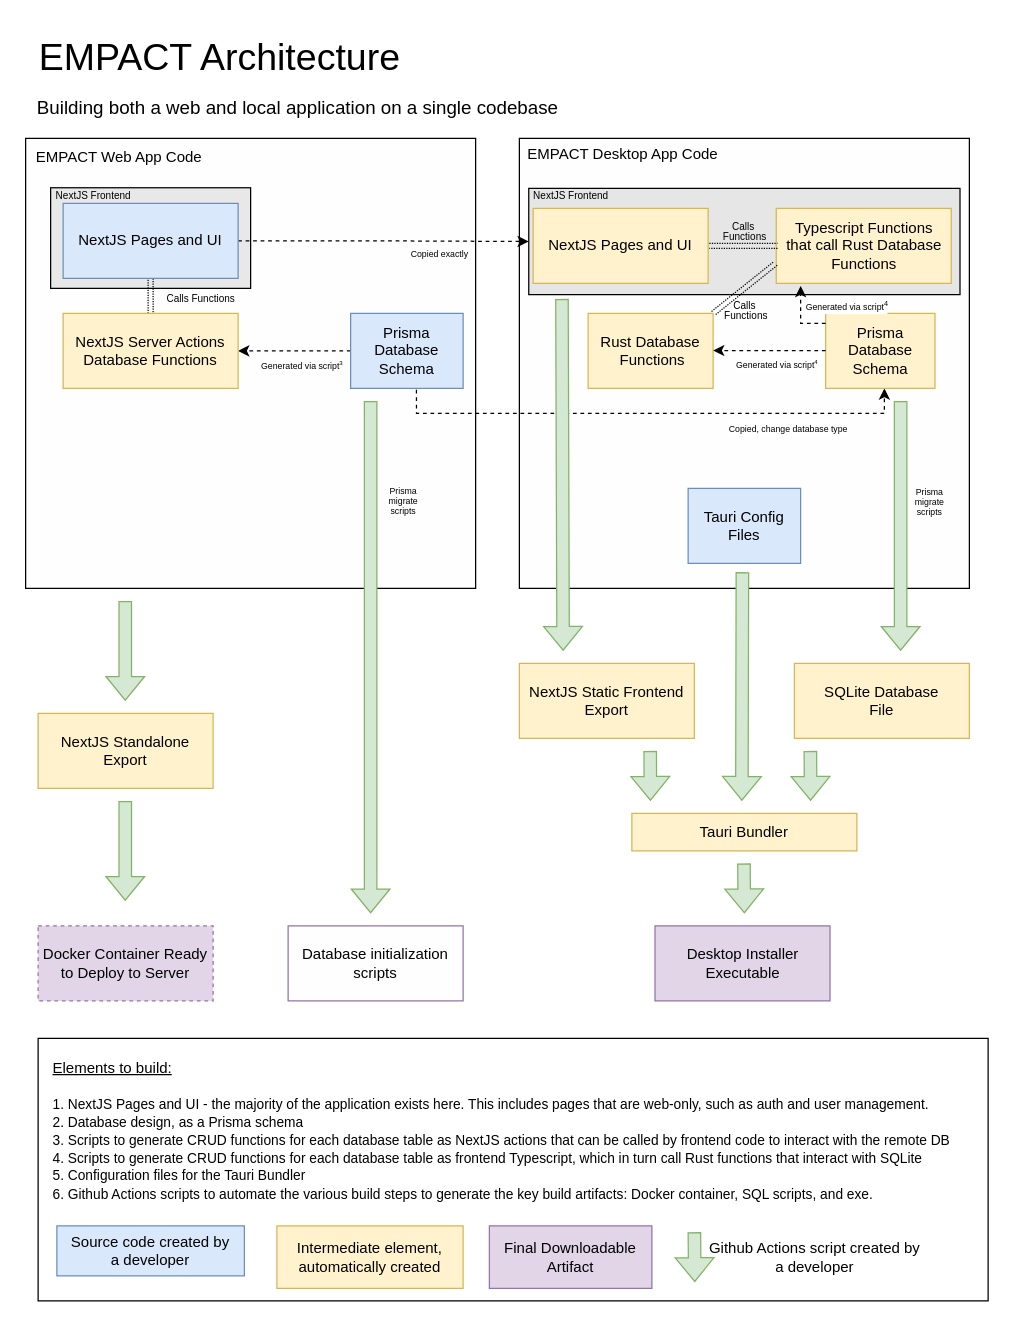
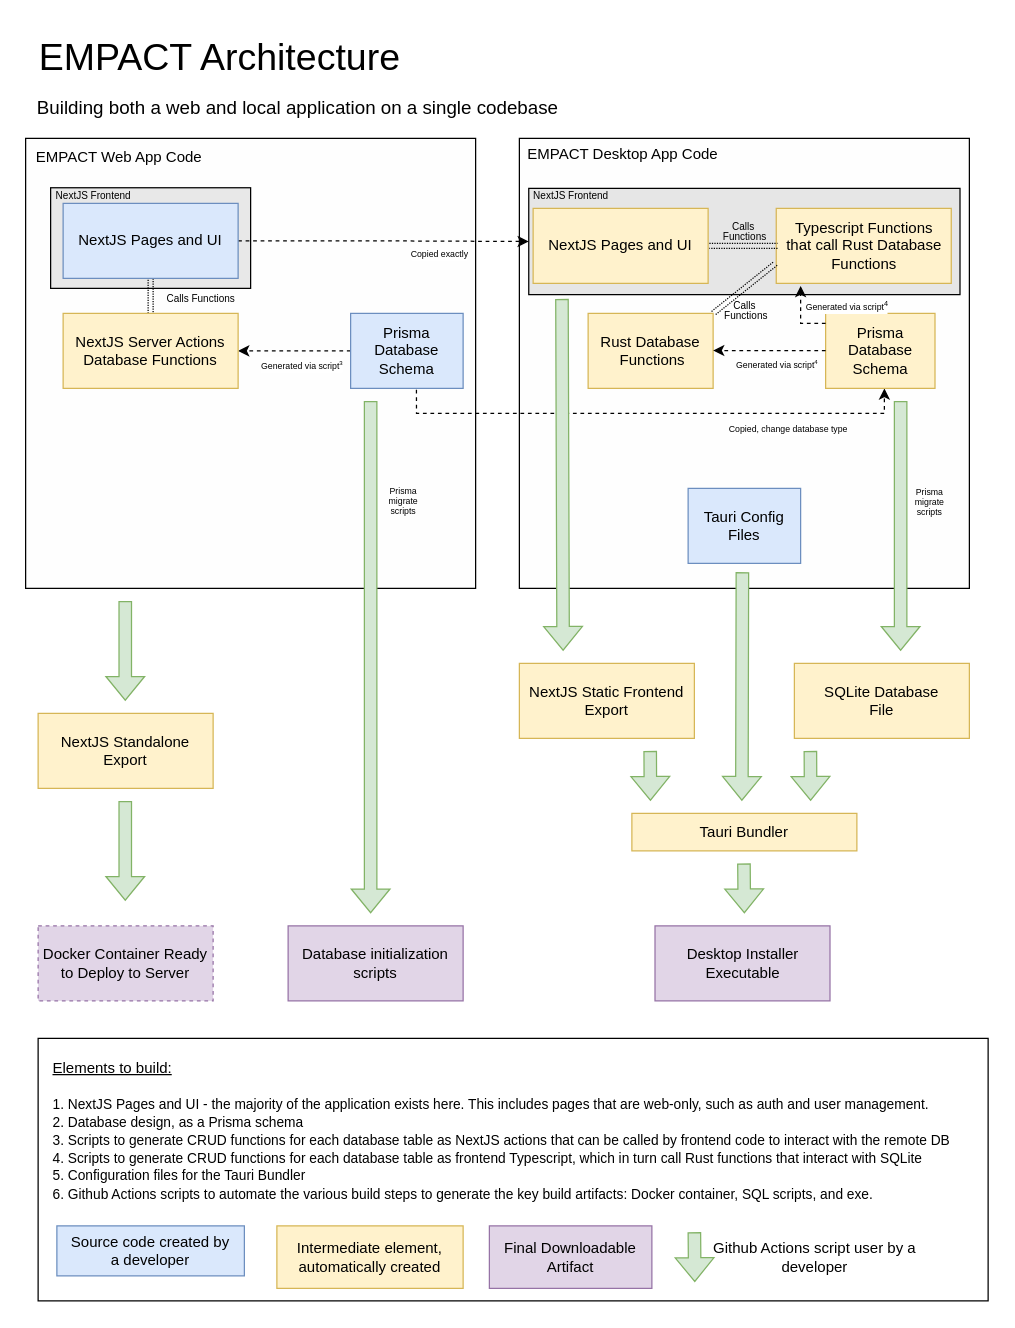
(376, 963) -> (376, 963)
(815, 1257) -> (815, 1257)
